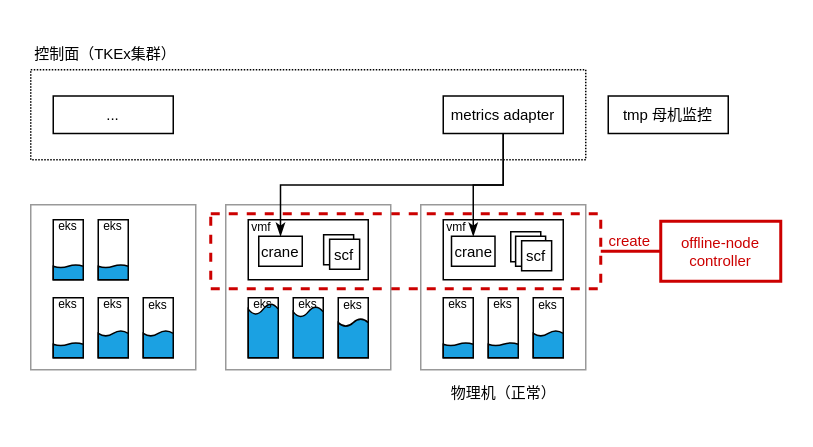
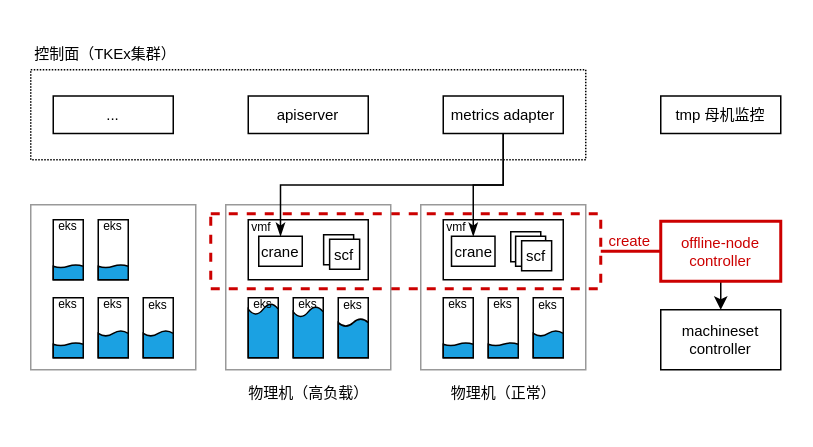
none -> (308, 115)
(668, 115) -> (721, 115)
none -> (721, 291)
none -> (721, 340)
none -> (308, 392)
